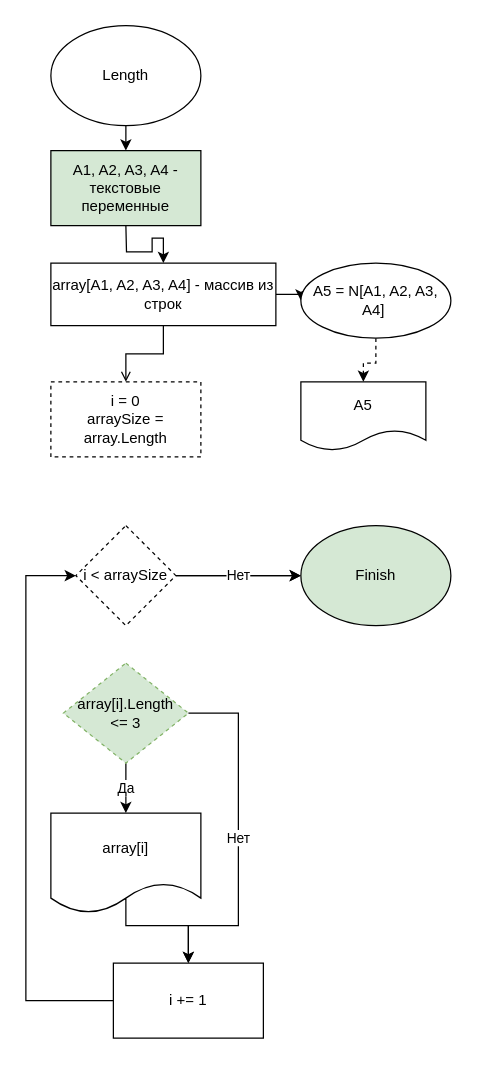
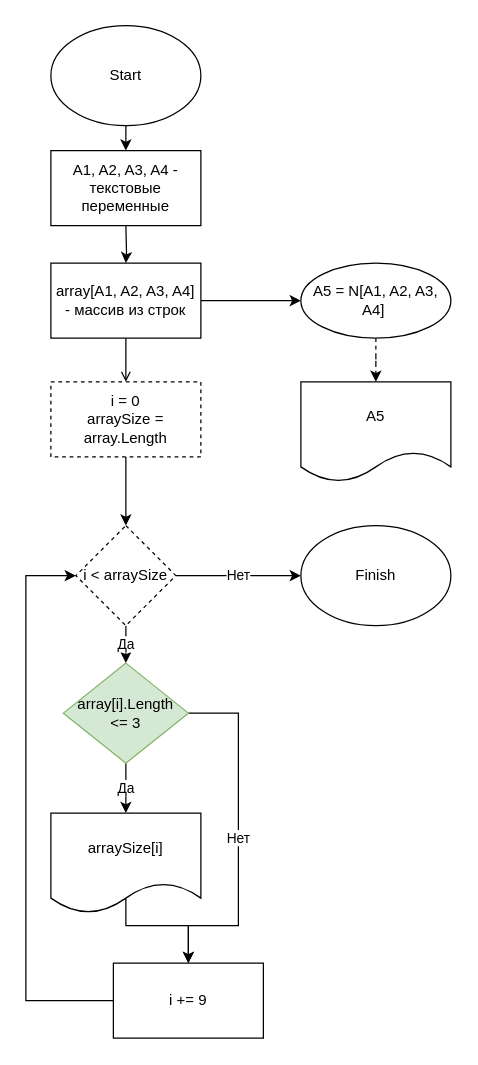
(126, 76) -> (126, 76)
(126, 188) -> (126, 188)
(163, 294) -> (126, 301)
(363, 416) -> (376, 432)
none -> (126, 487)
(293, 576) -> (126, 649)
(376, 576) -> (376, 576)
(126, 713) -> (126, 713)
(126, 848) -> (126, 848)
(188, 1001) -> (188, 1001)
